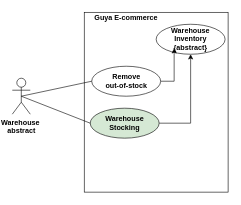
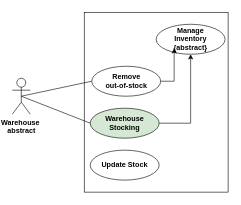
(126, 18) -> none
(191, 39) -> (191, 39)
none -> (125, 165)
